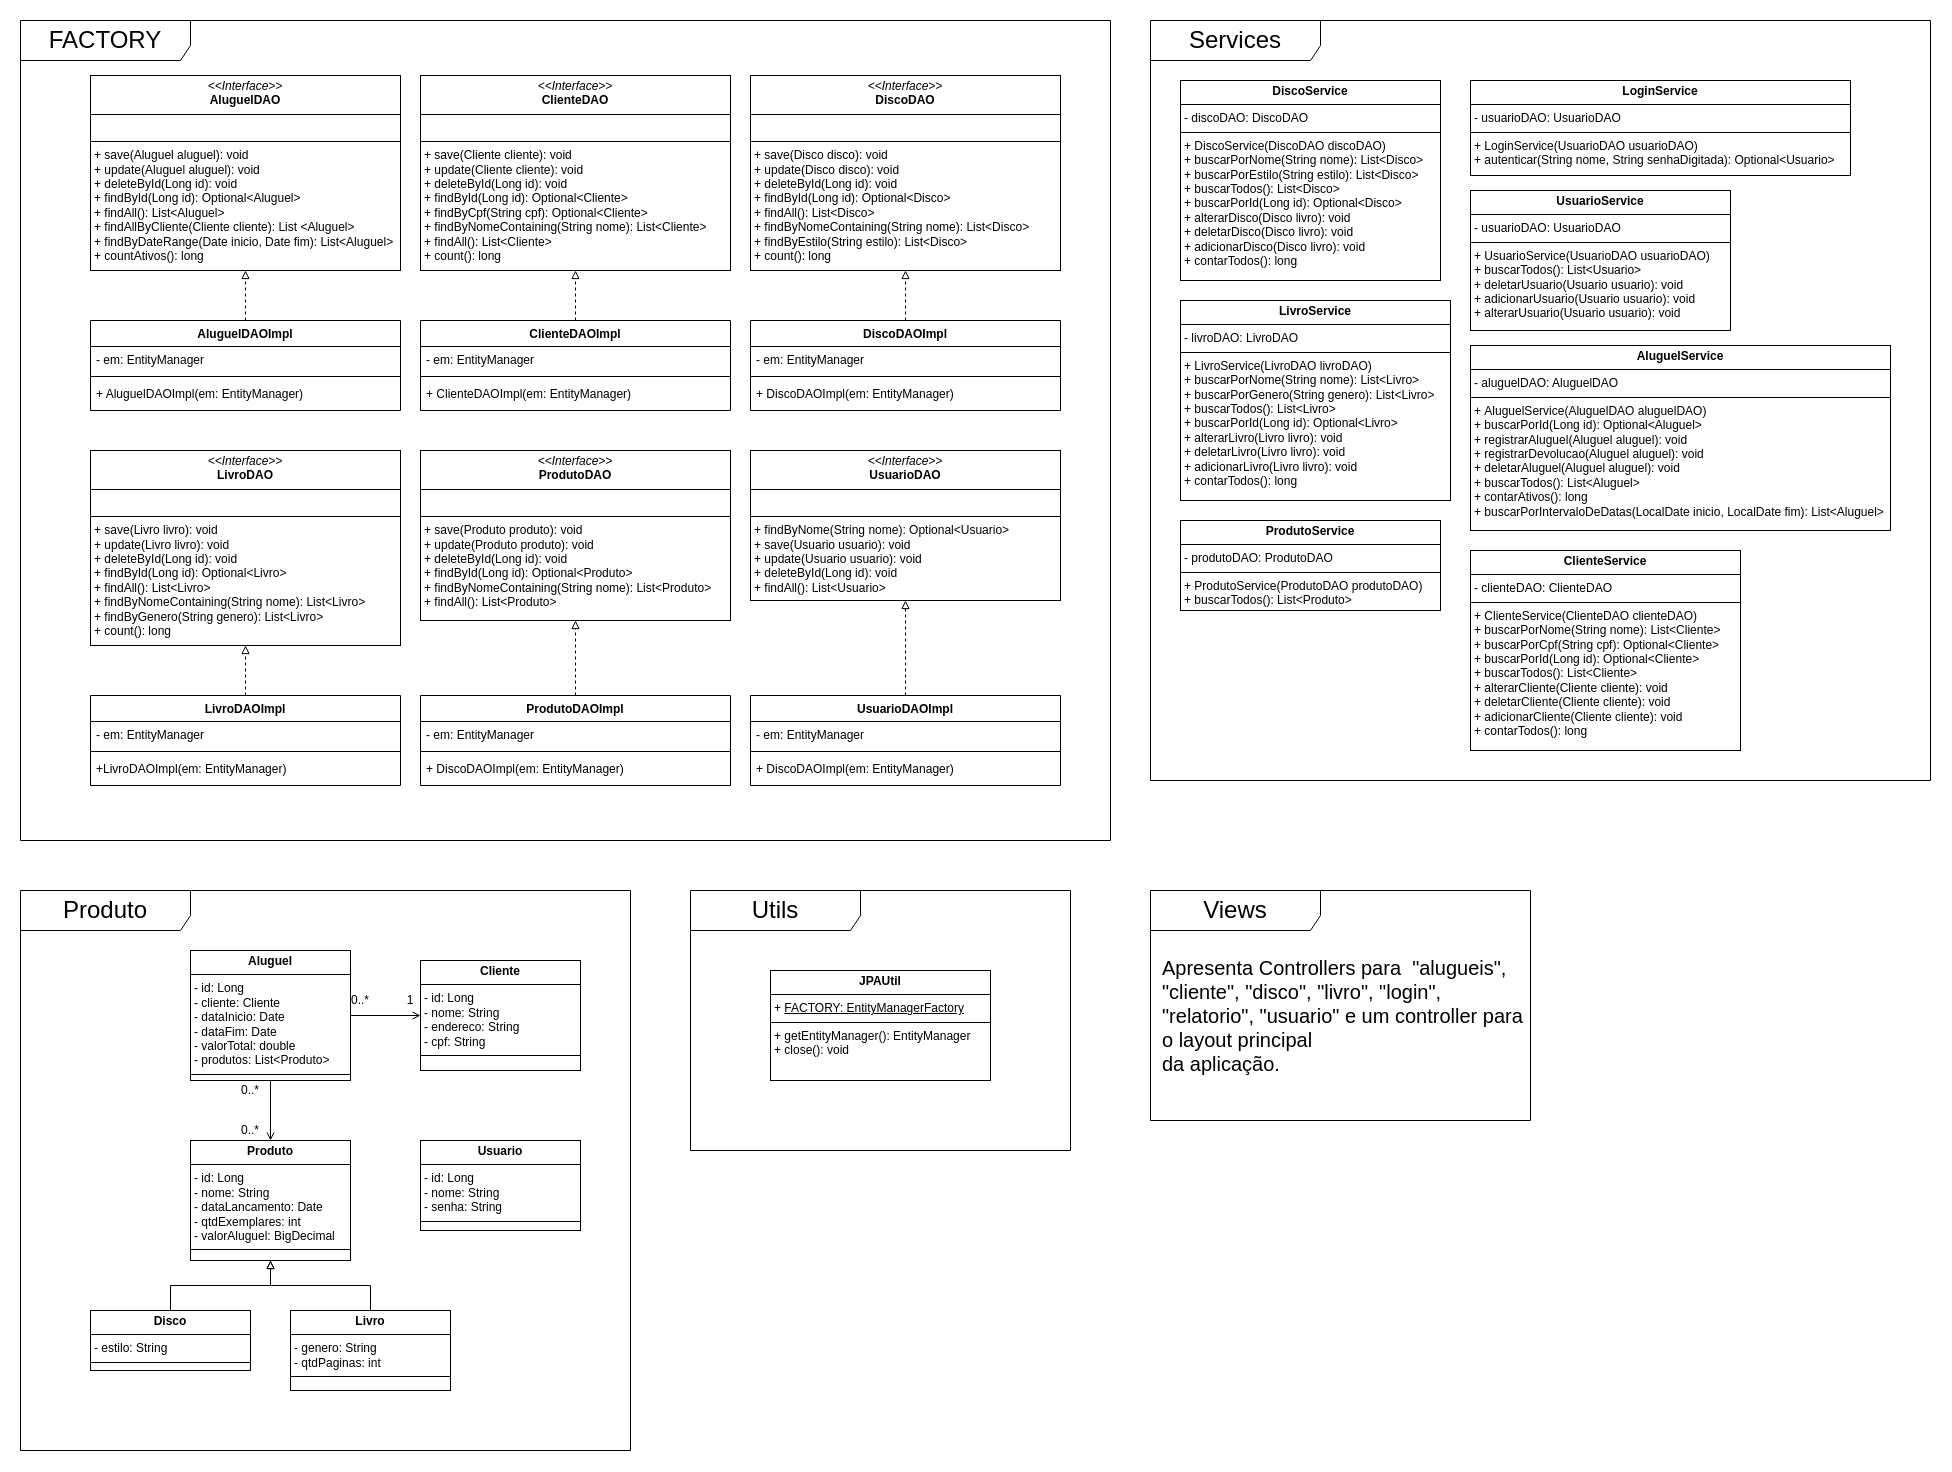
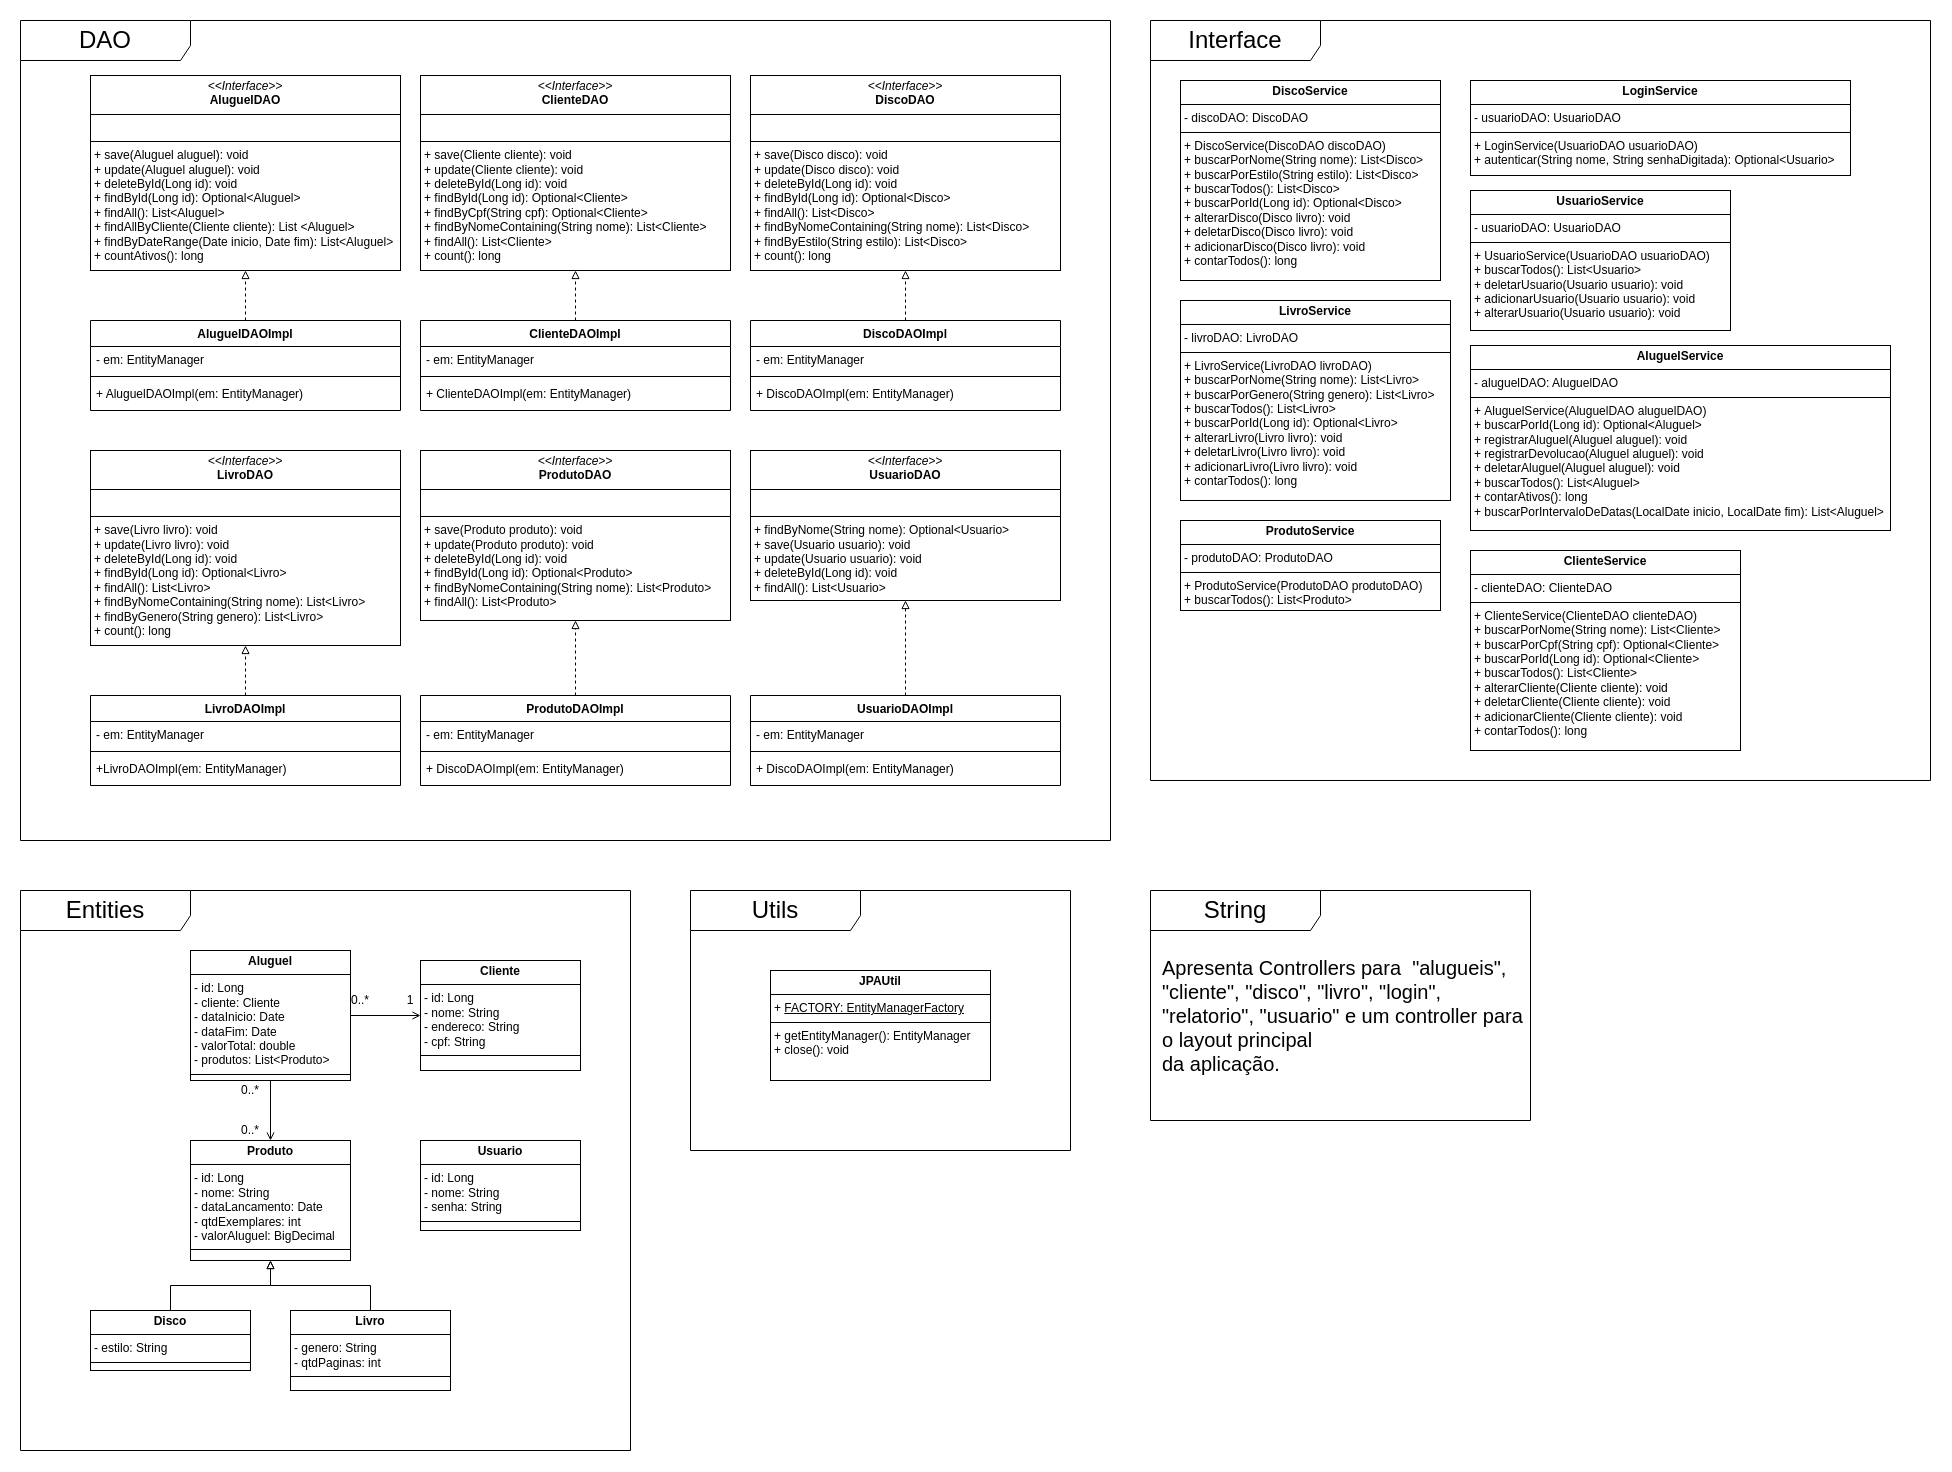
(106, 41) -> (106, 41)
(1236, 41) -> (1236, 41)
(106, 911) -> (106, 911)
(1236, 911) -> (1236, 911)
